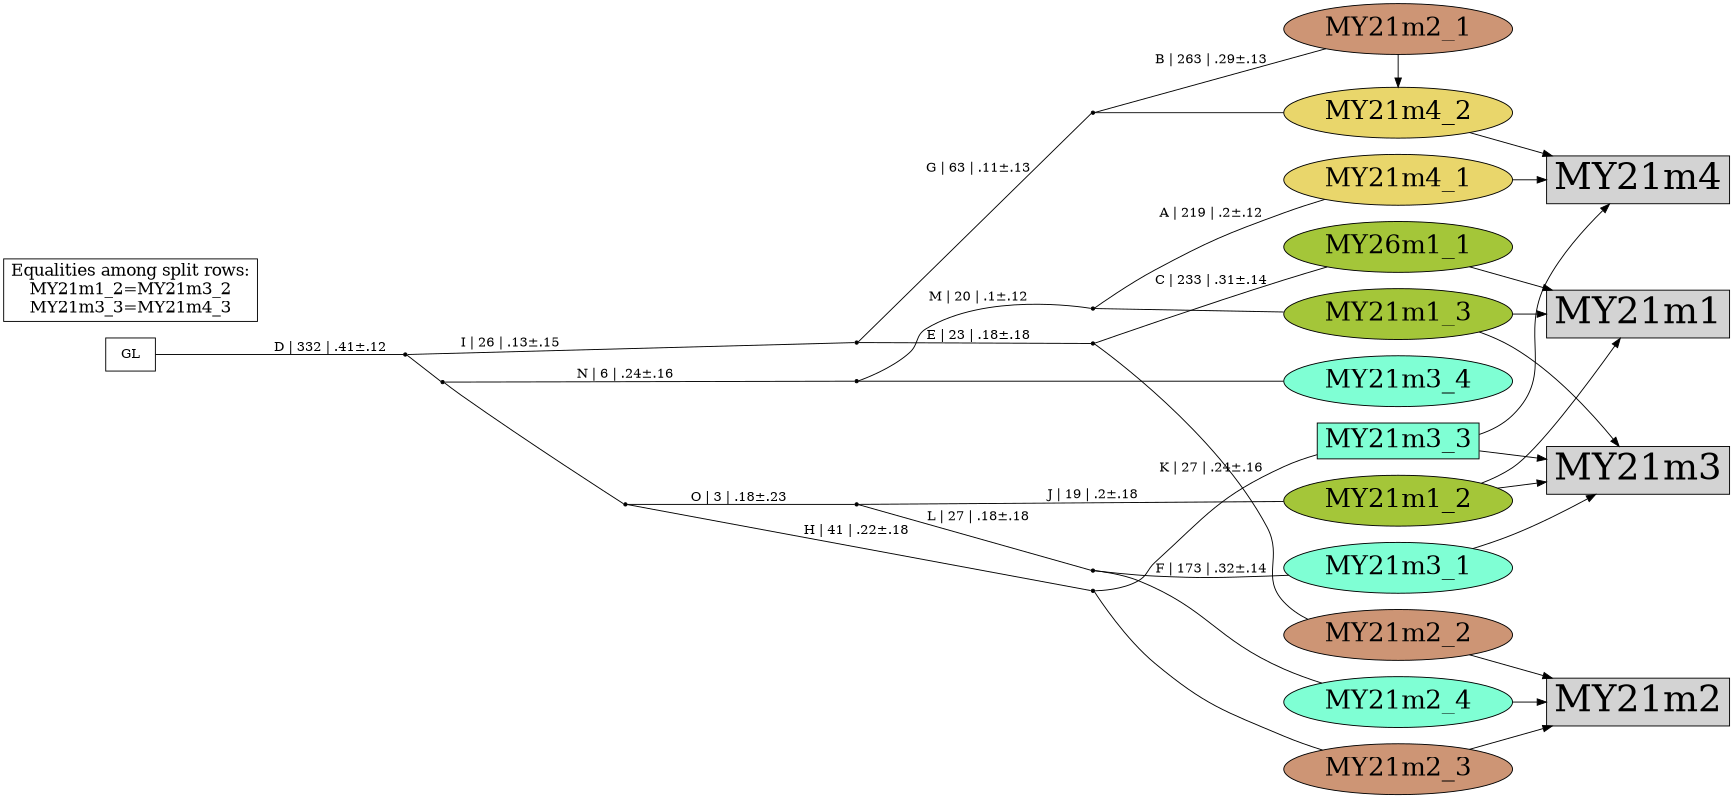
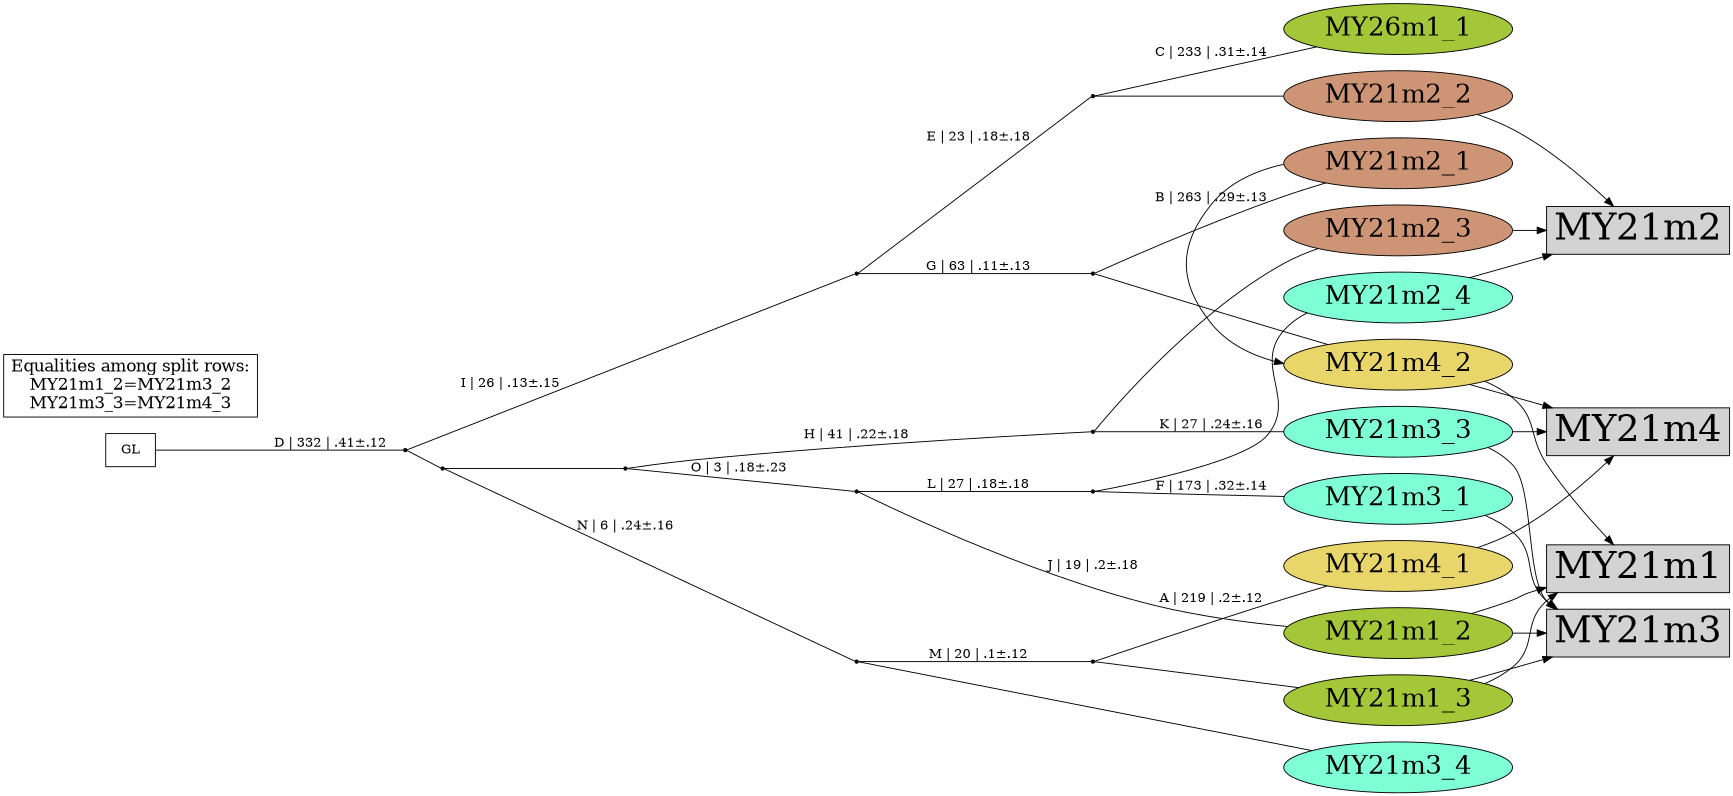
(1506, 277) -> (1543, 459)
(1398, 441) -> (1398, 432)
